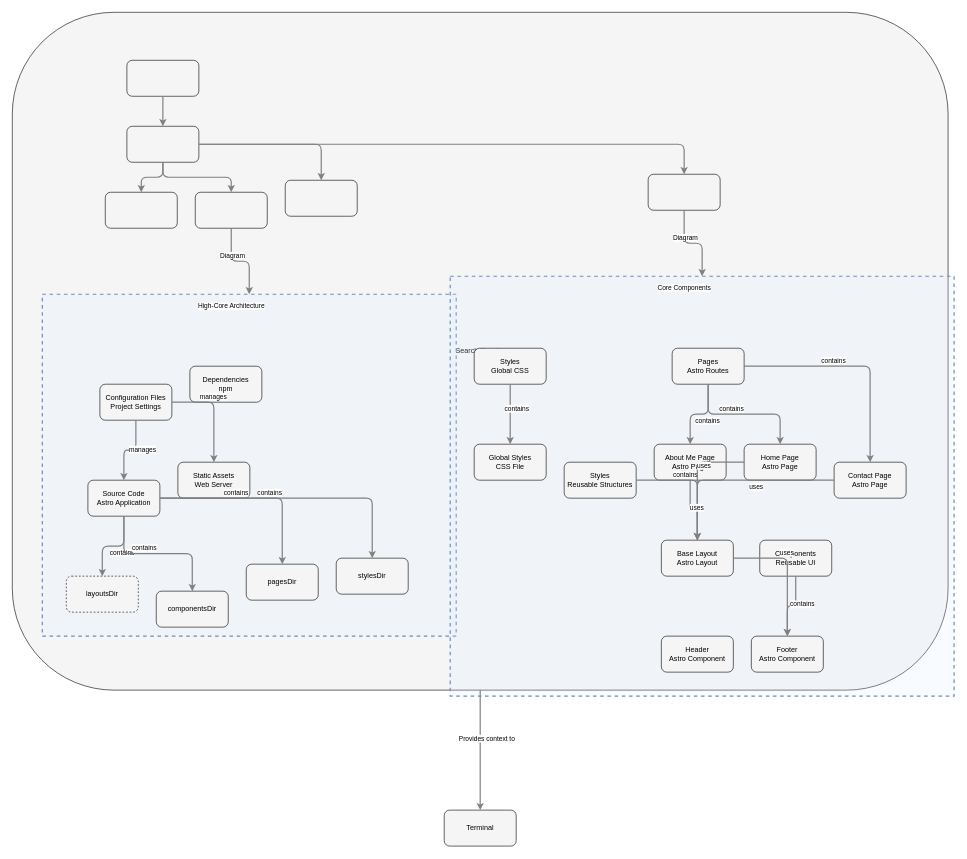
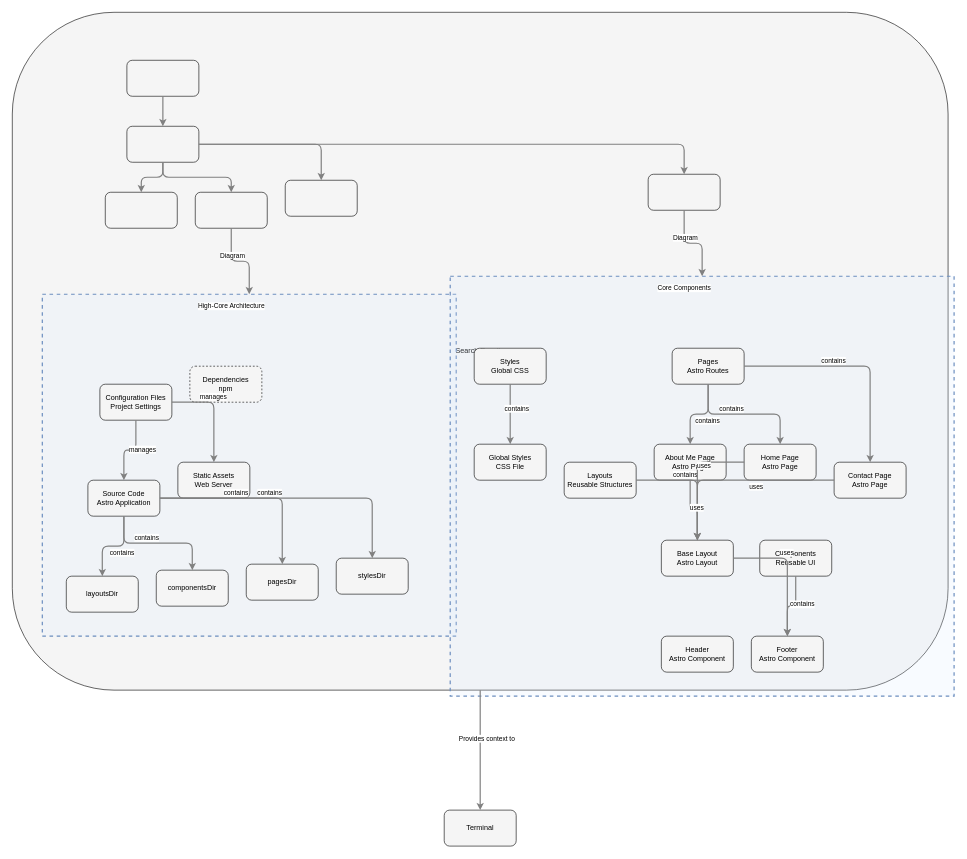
(226, 384) -> (226, 384)
(600, 480) -> (600, 480)
(102, 594) -> (102, 594)
(192, 609) -> (192, 588)
